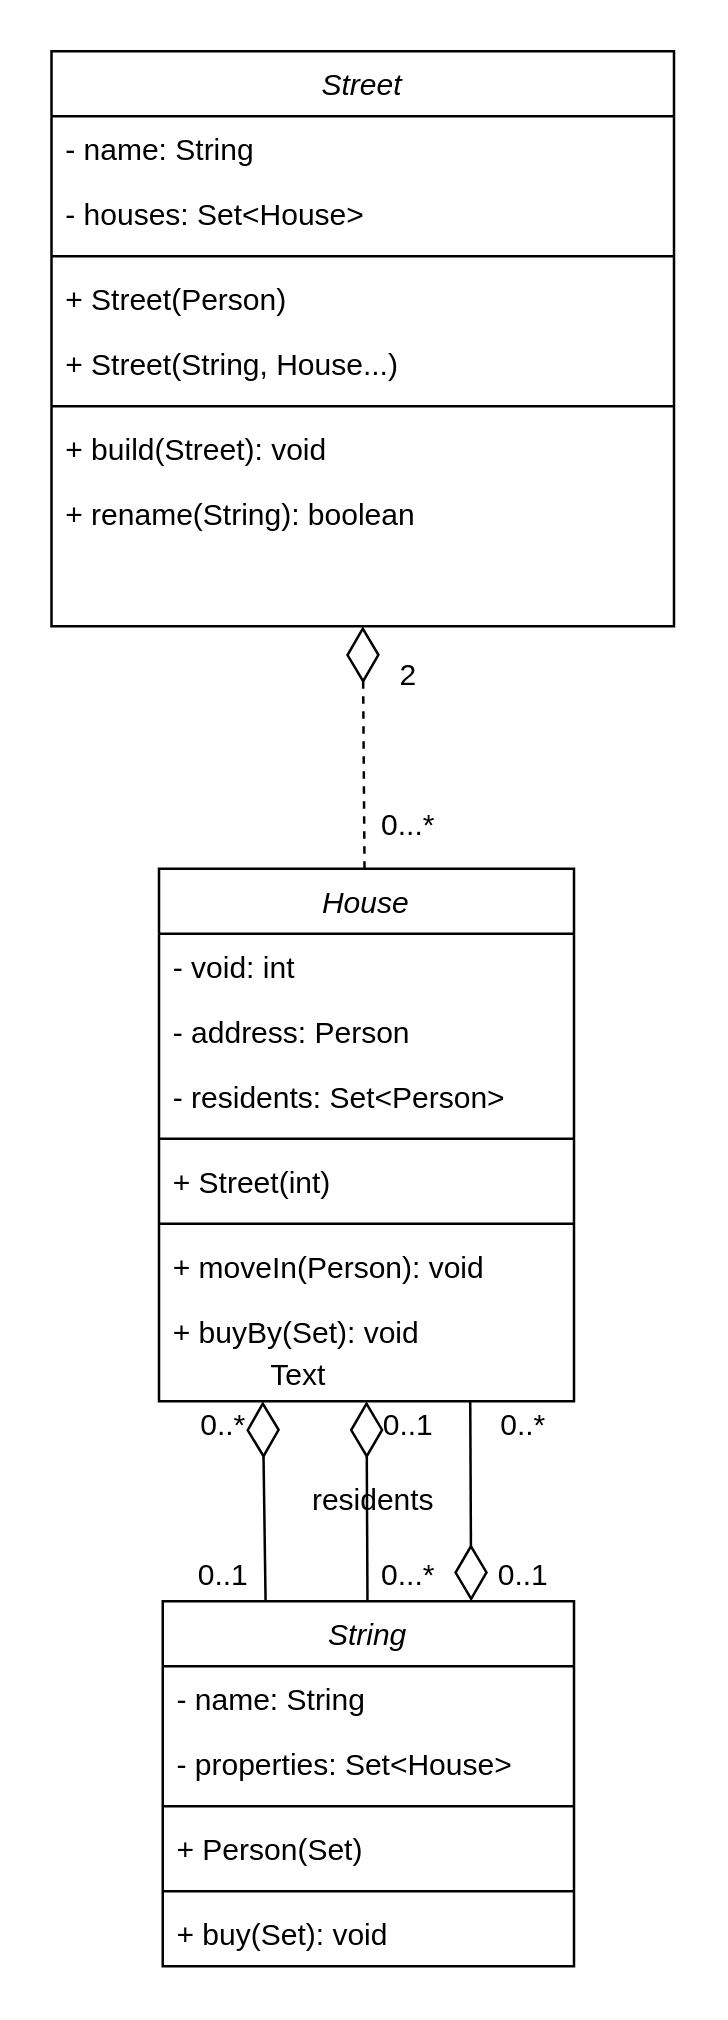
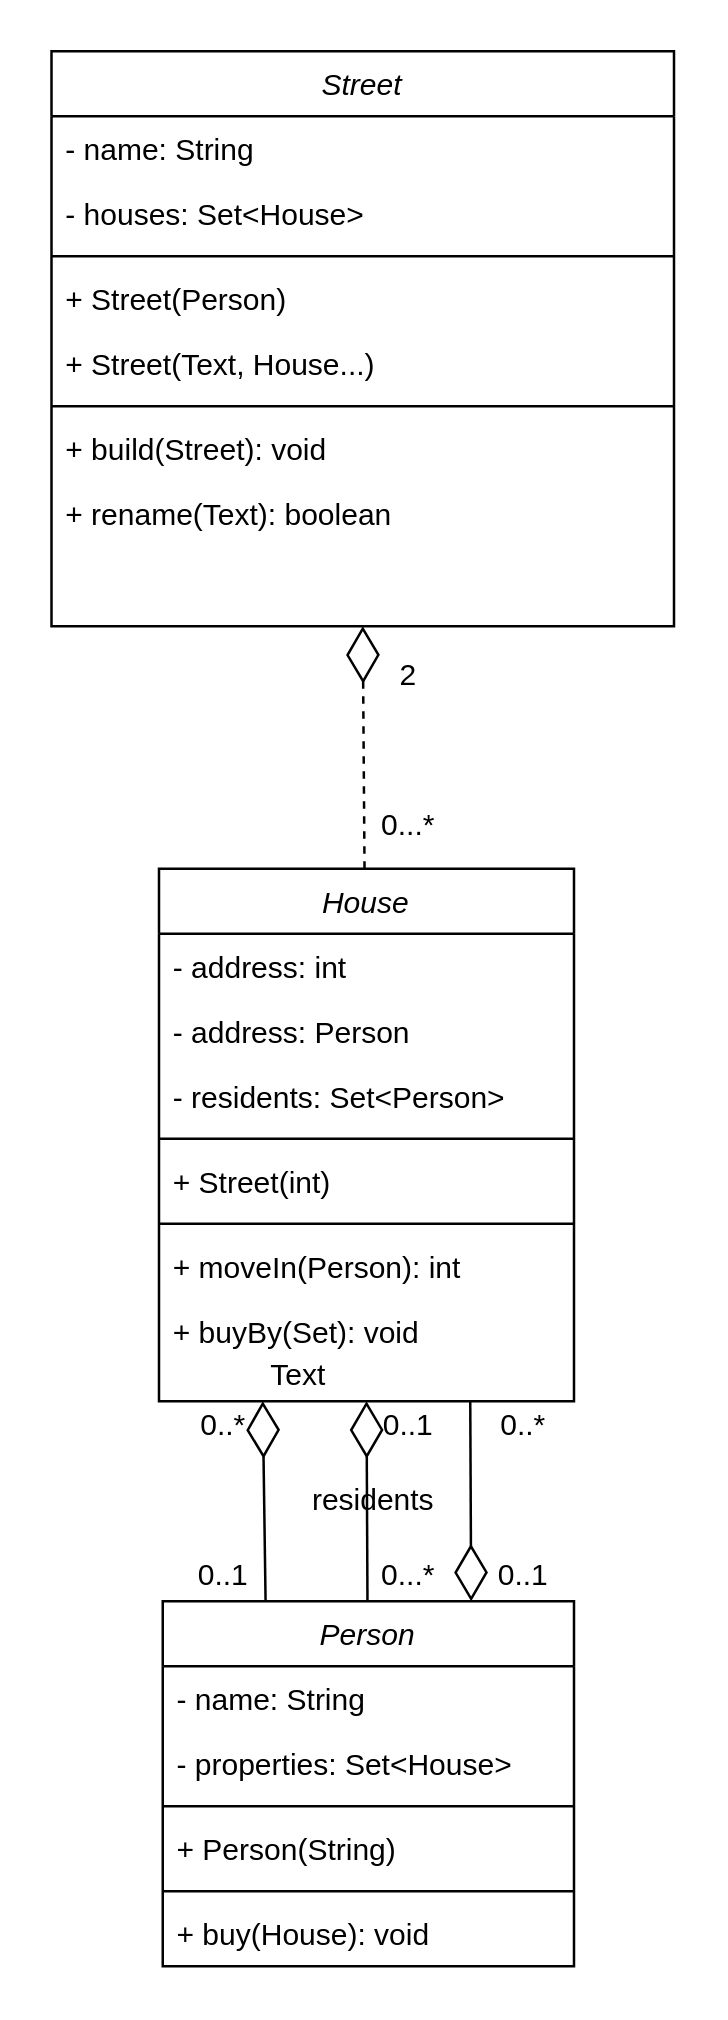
(256, 365) -> (243, 365)
(256, 515) -> (243, 515)
(245, 968) -> (275, 968)
(342, 1268) -> (333, 1268)
(367, 1635) -> (367, 1635)
(282, 1850) -> (303, 1850)
(295, 1935) -> (312, 1935)
